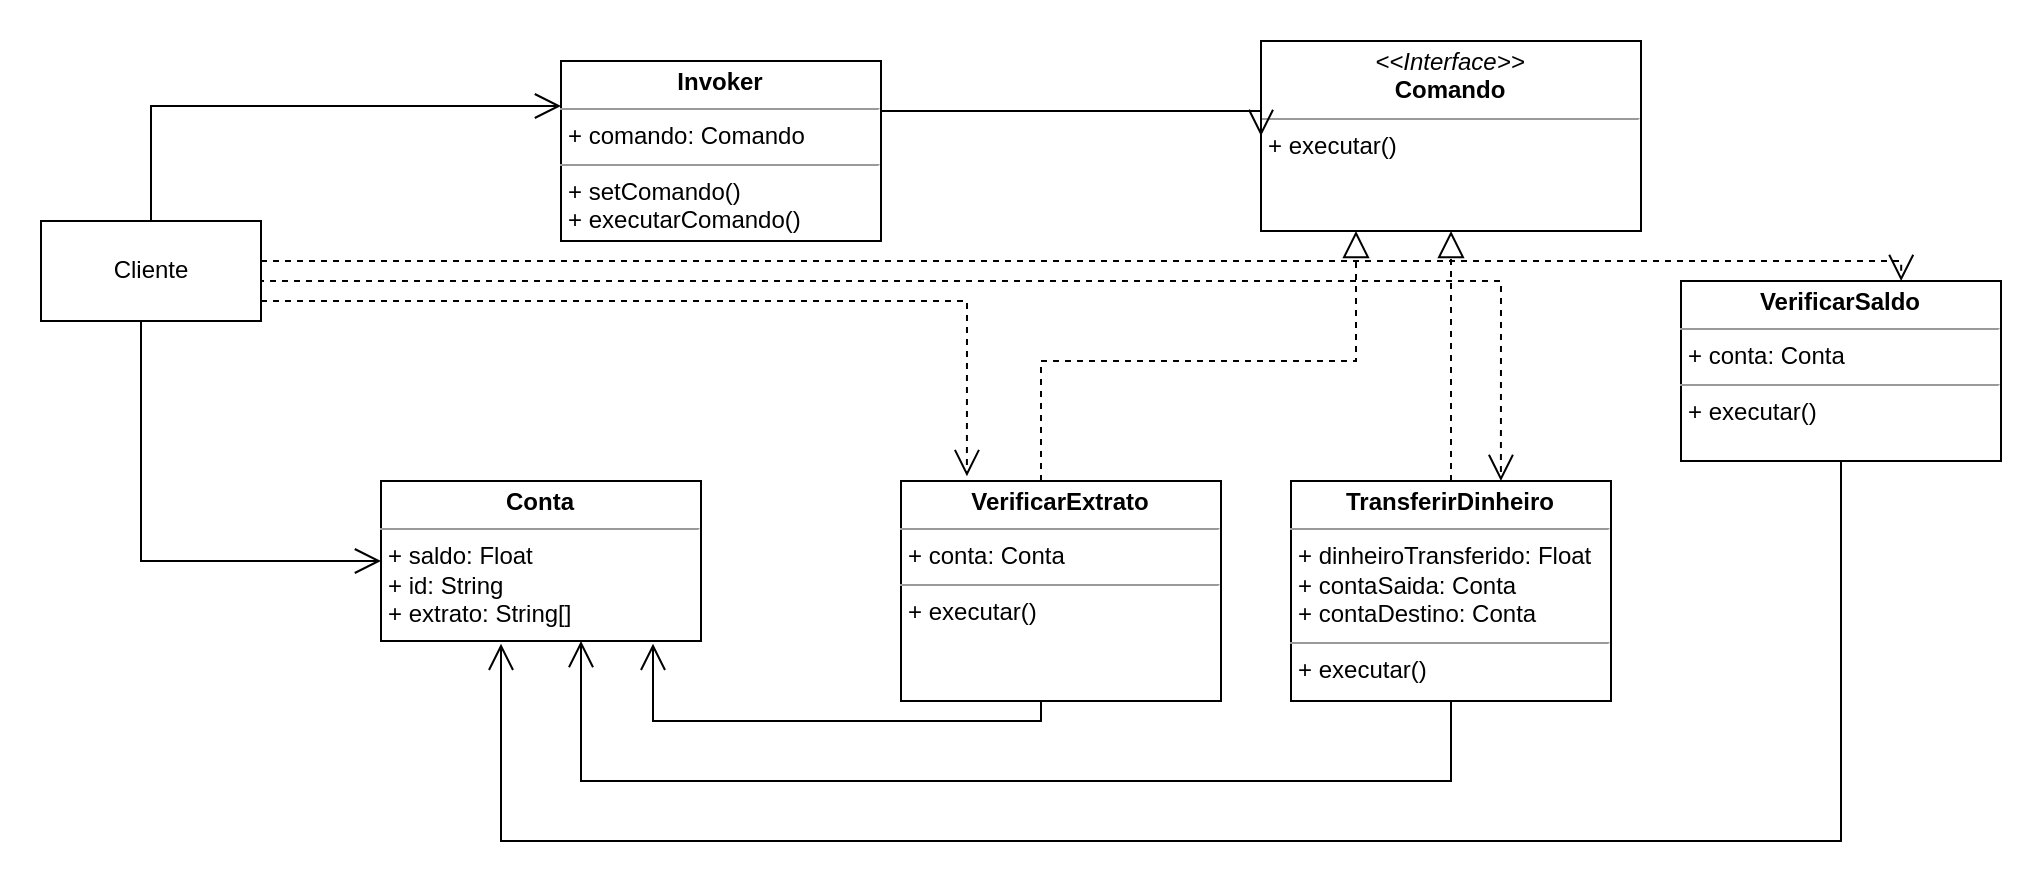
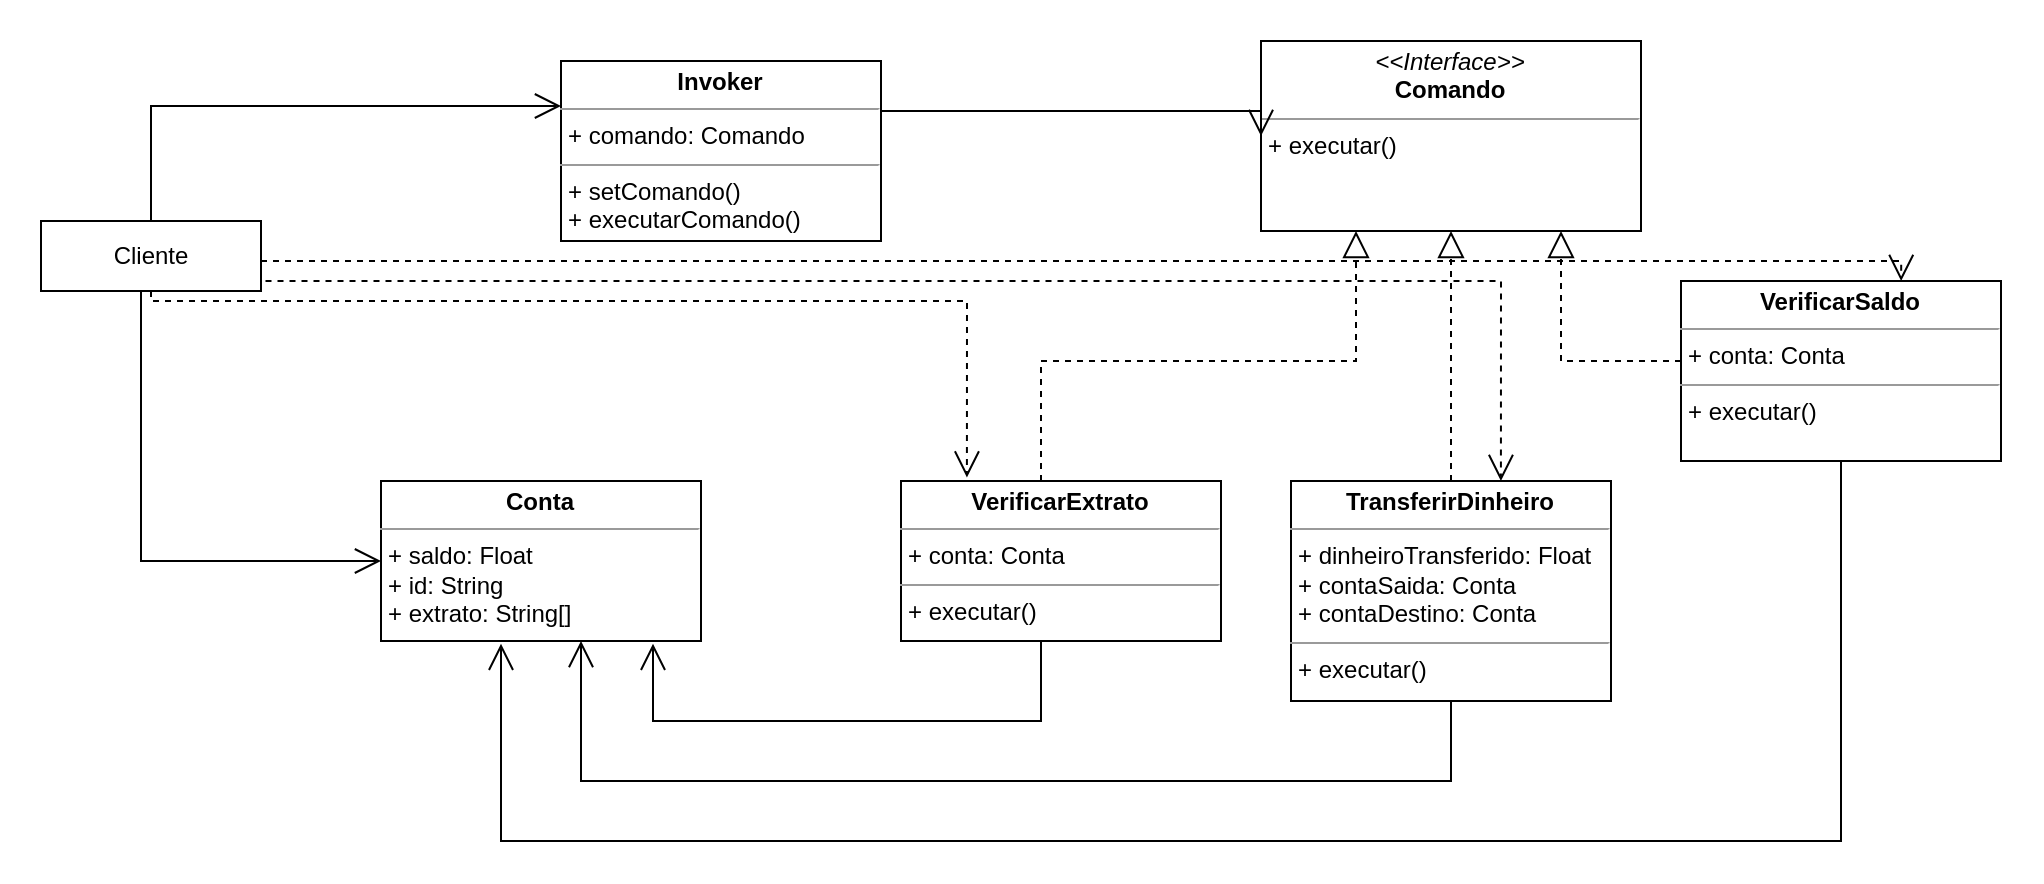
(151, 271) -> (151, 256)
none -> (1570, 361)
(1061, 591) -> (1061, 561)
